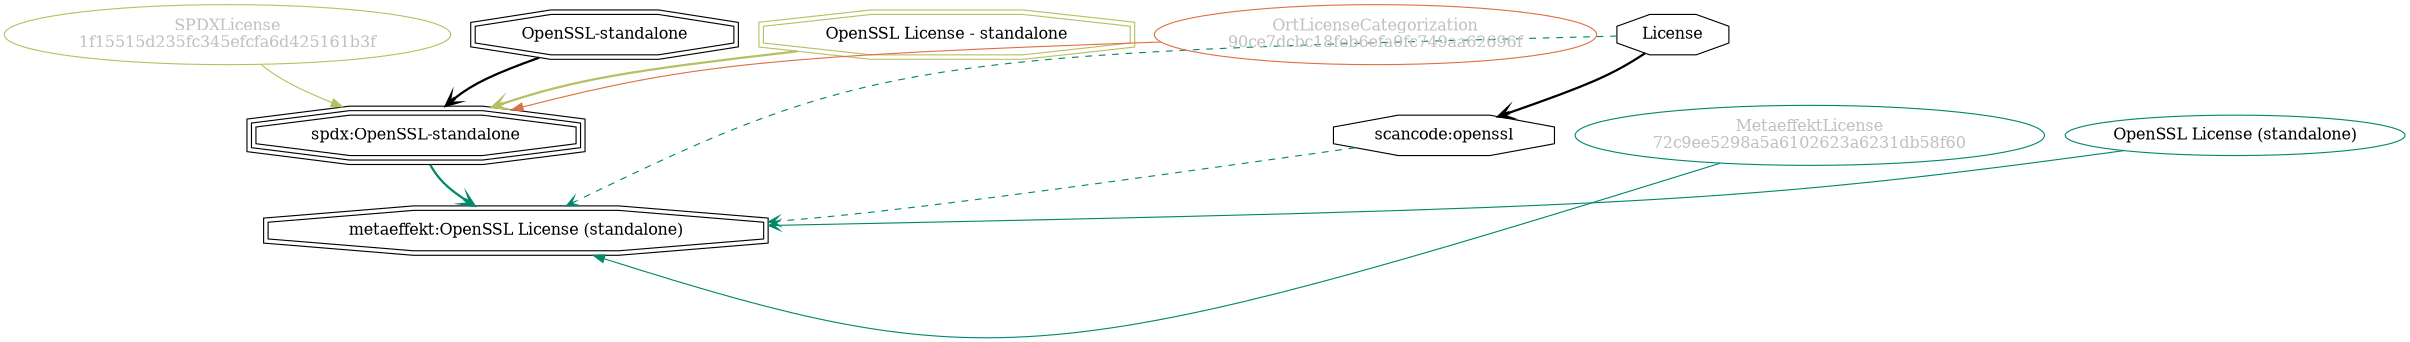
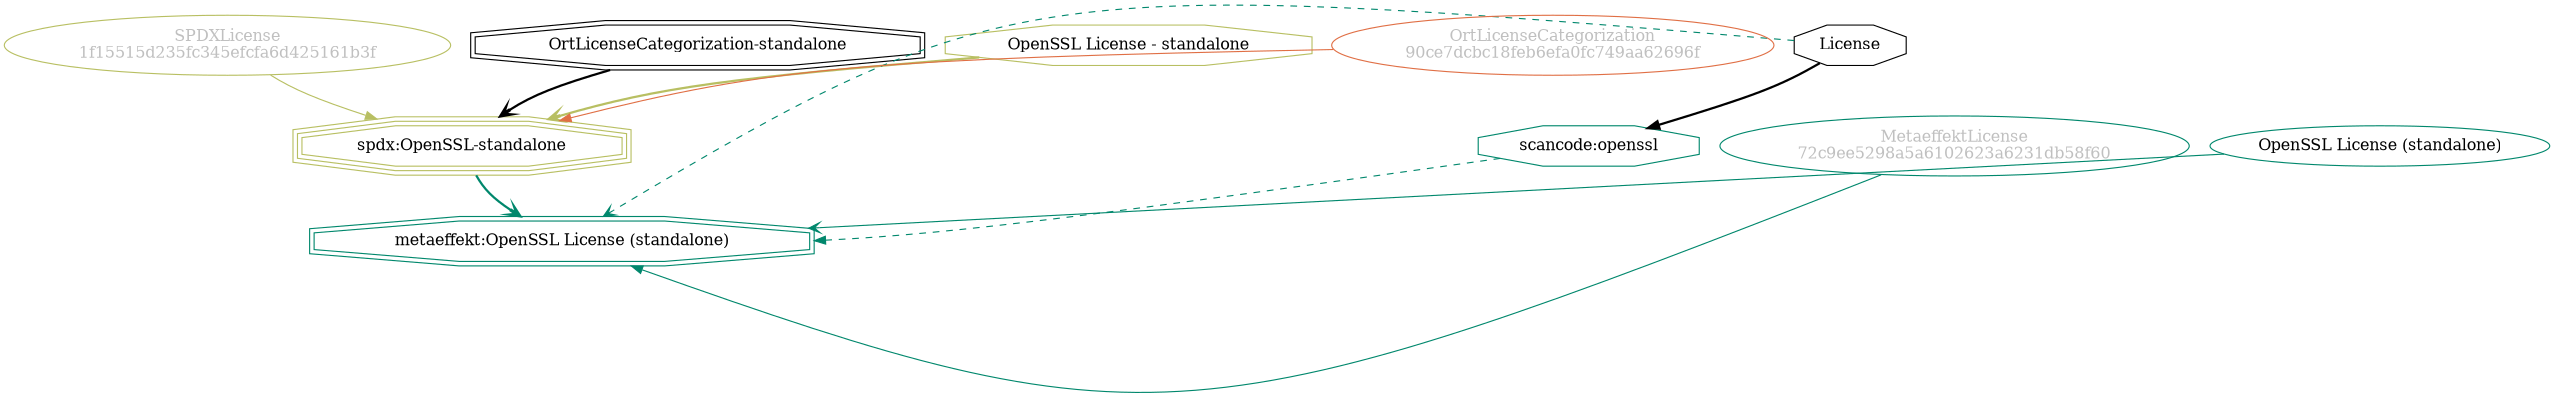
(605, 35) -> (698, 45)
(947, 35) -> (1129, 45)
(1579, 87) -> (1741, 99)
(416, 135) -> (462, 146)
(1444, 135) -> (1589, 146)
(1068, 188) -> (1197, 200)
(516, 231) -> (562, 241)
